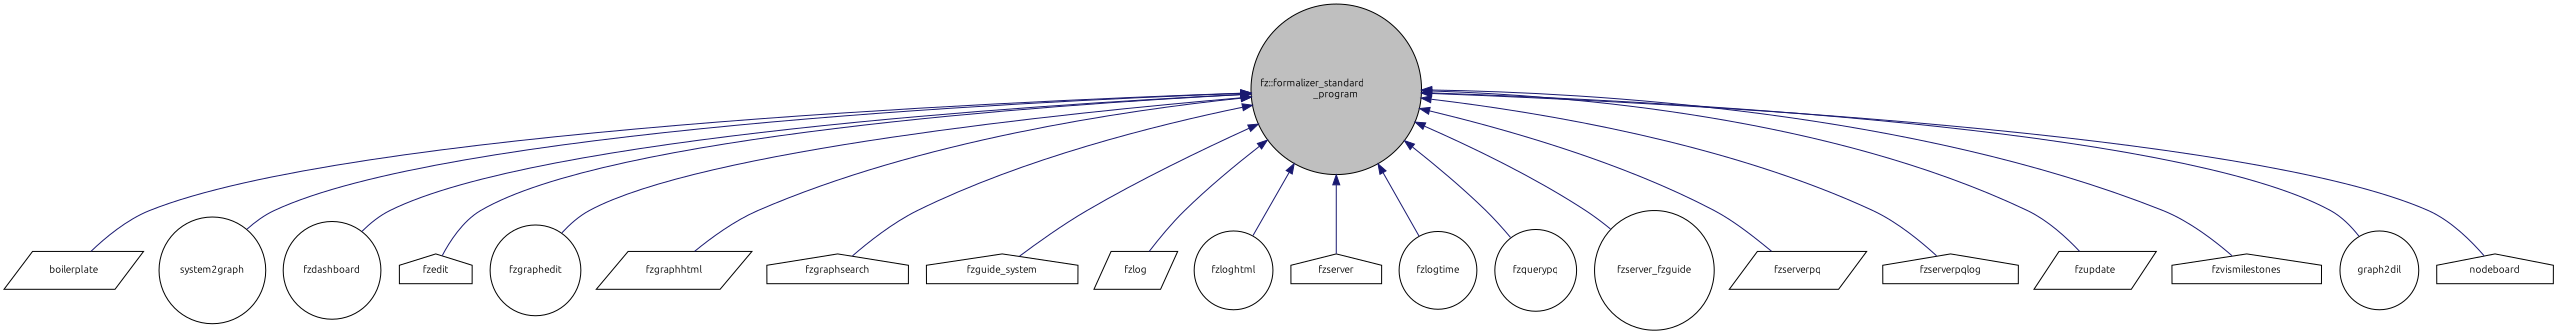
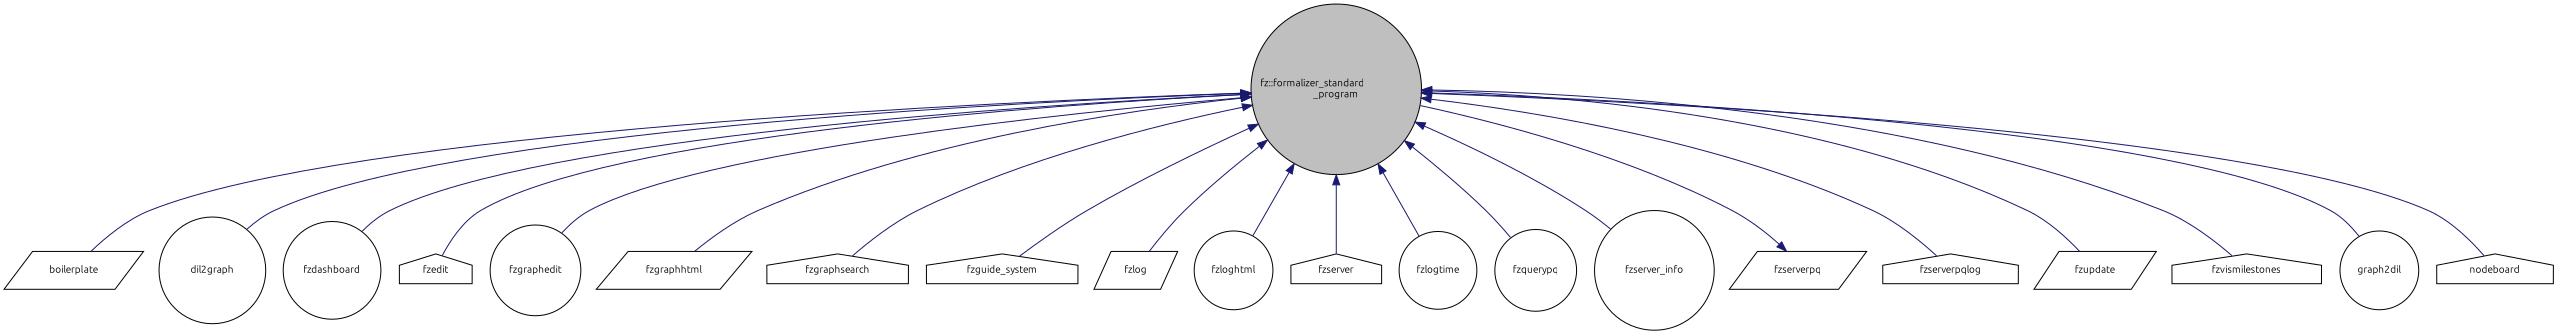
(1608, 164) -> (1607, 157)
(212, 270) -> (212, 270)
(1654, 270) -> (1654, 270)
